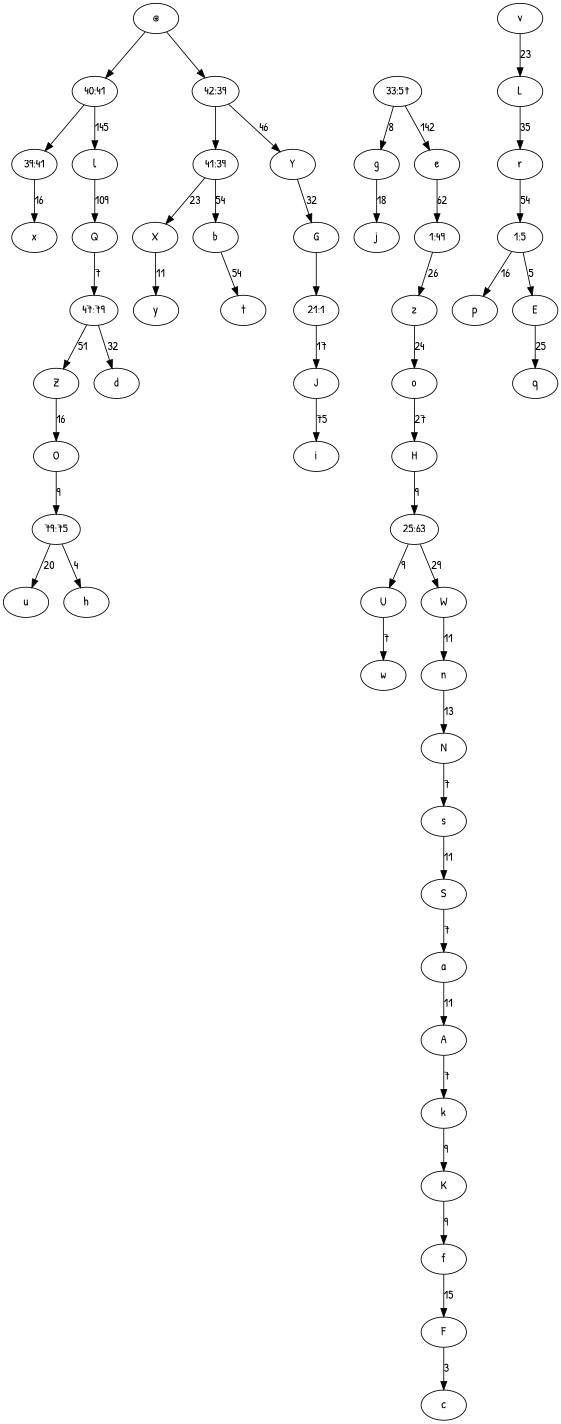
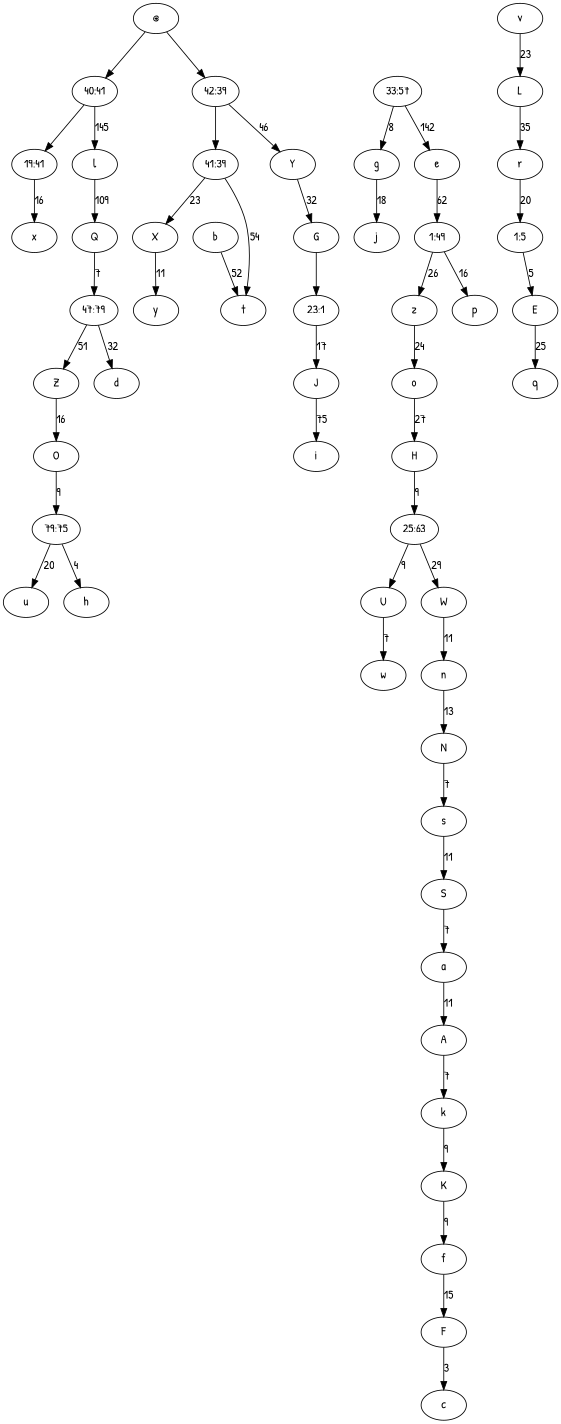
(34, 164) -> (34, 164)
(216, 197) -> (247, 230)
(526, 201) -> (526, 201)
(500, 270) -> (454, 270)
(237, 274) -> (237, 274)
(316, 310) -> (316, 310)
